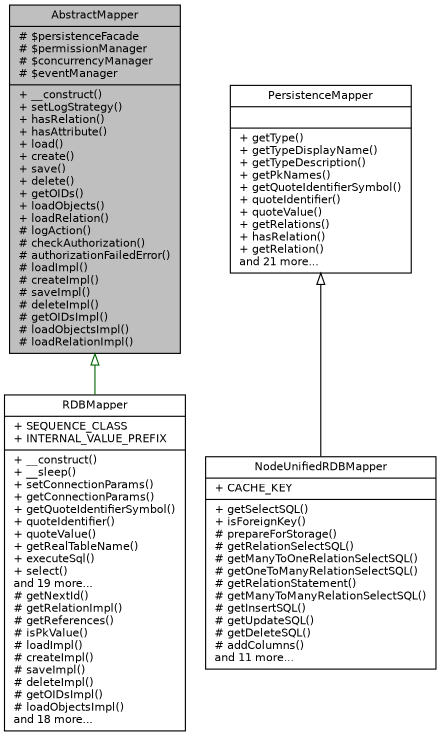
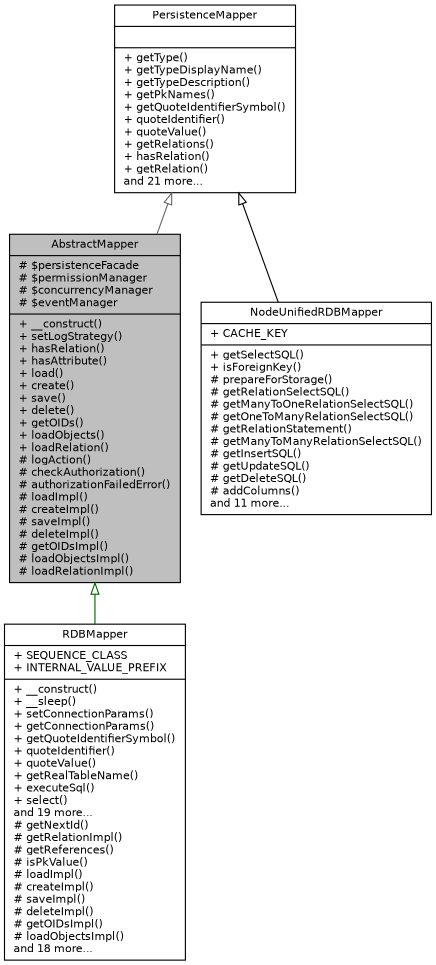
none -> (162, 219)
